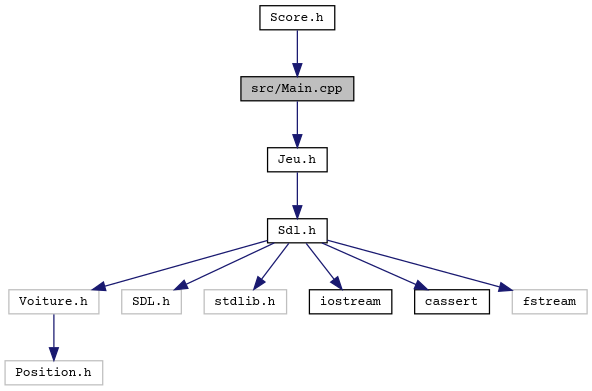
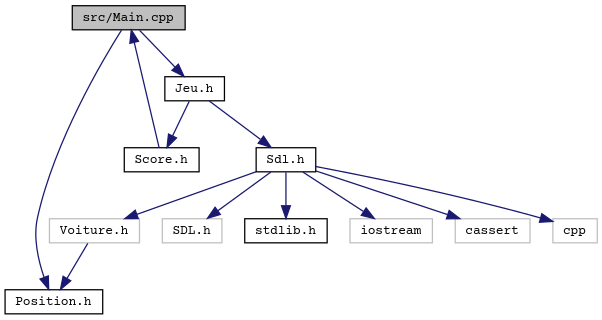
none -> (181, 119)
none -> (60, 148)
(245, 302) -> (286, 231)
(351, 302) -> (391, 231)
(452, 302) -> (493, 231)
(550, 302) -> (575, 231)
(54, 373) -> (54, 302)
